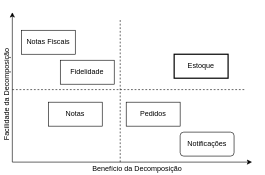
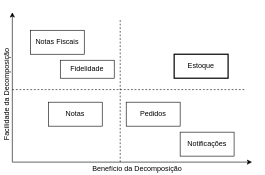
(48, 42) -> (57, 42)
(87, 72) -> (87, 69)
(207, 144) -> (207, 144)
